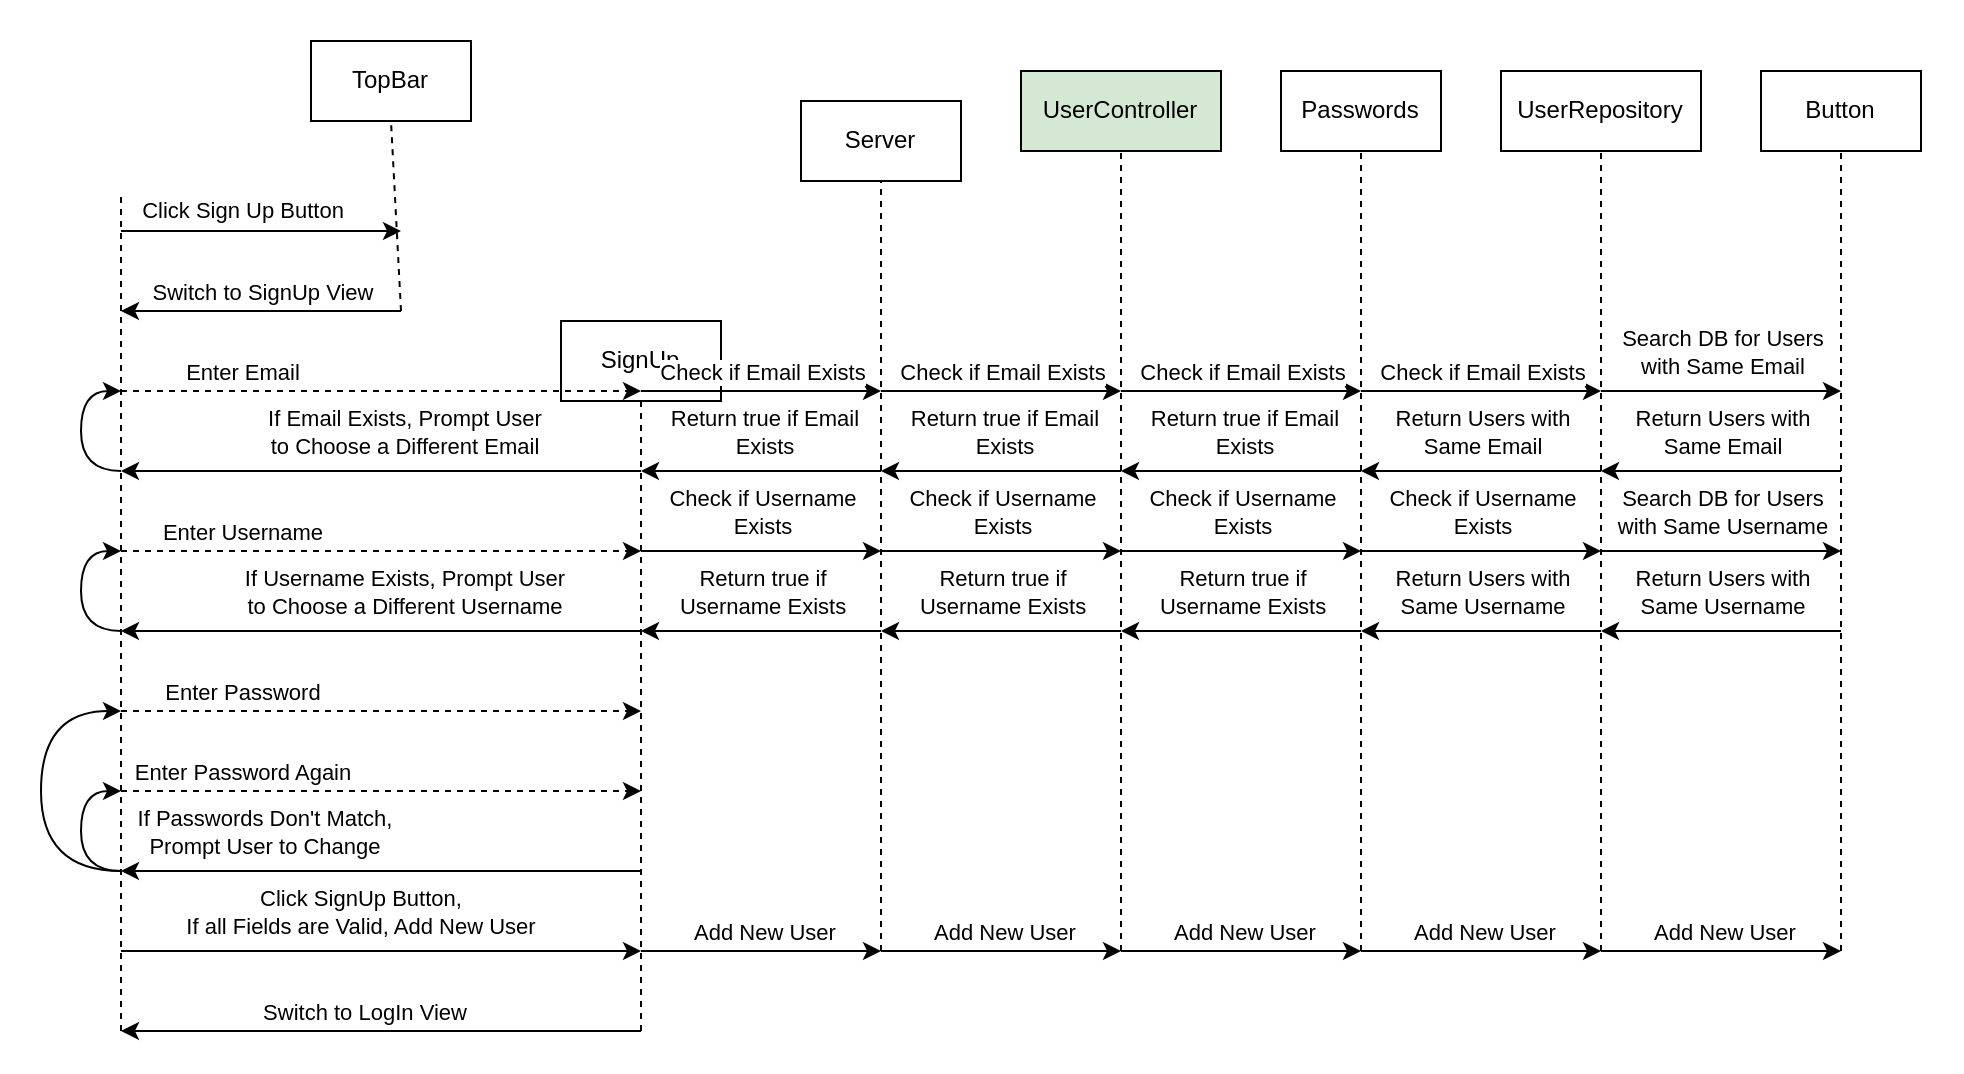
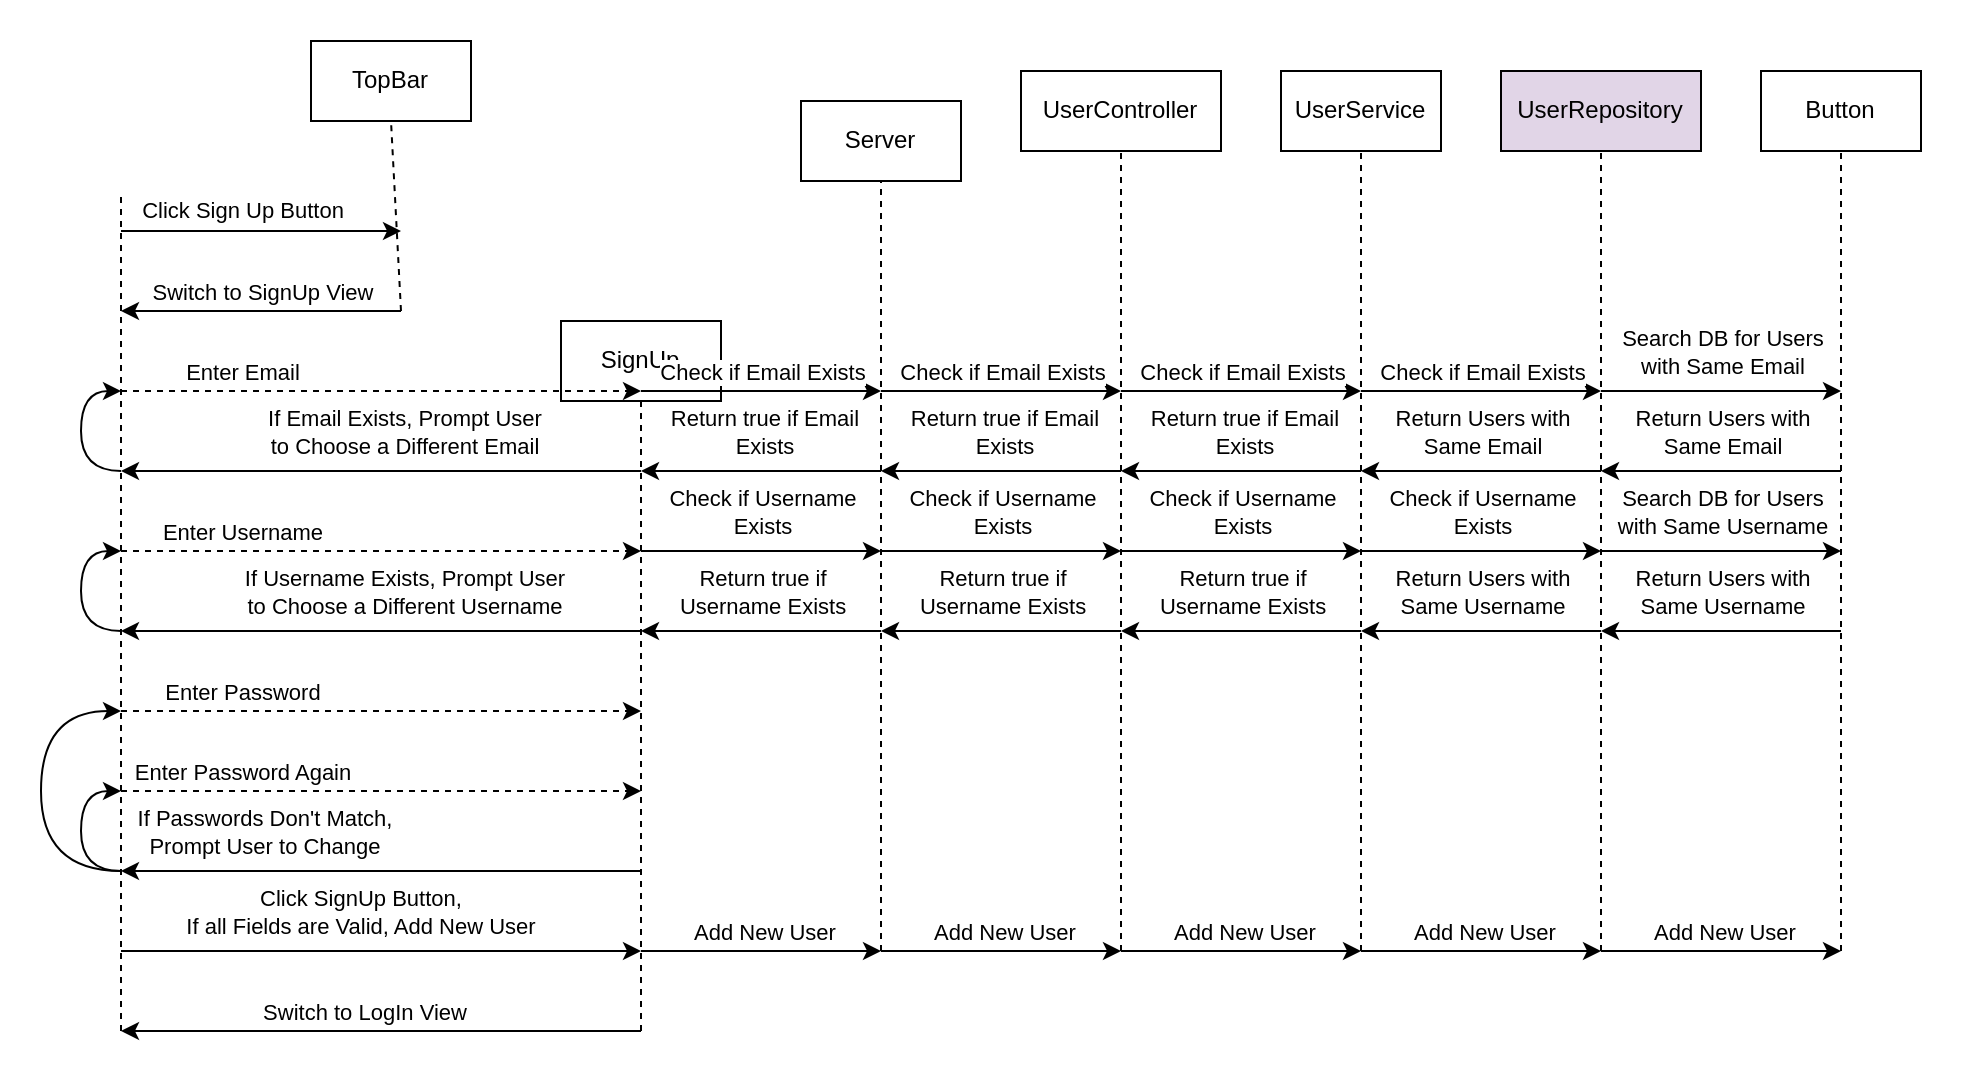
(1121, 111) -> (1121, 111)
(1361, 111) -> (1361, 111)
(1601, 111) -> (1601, 111)
